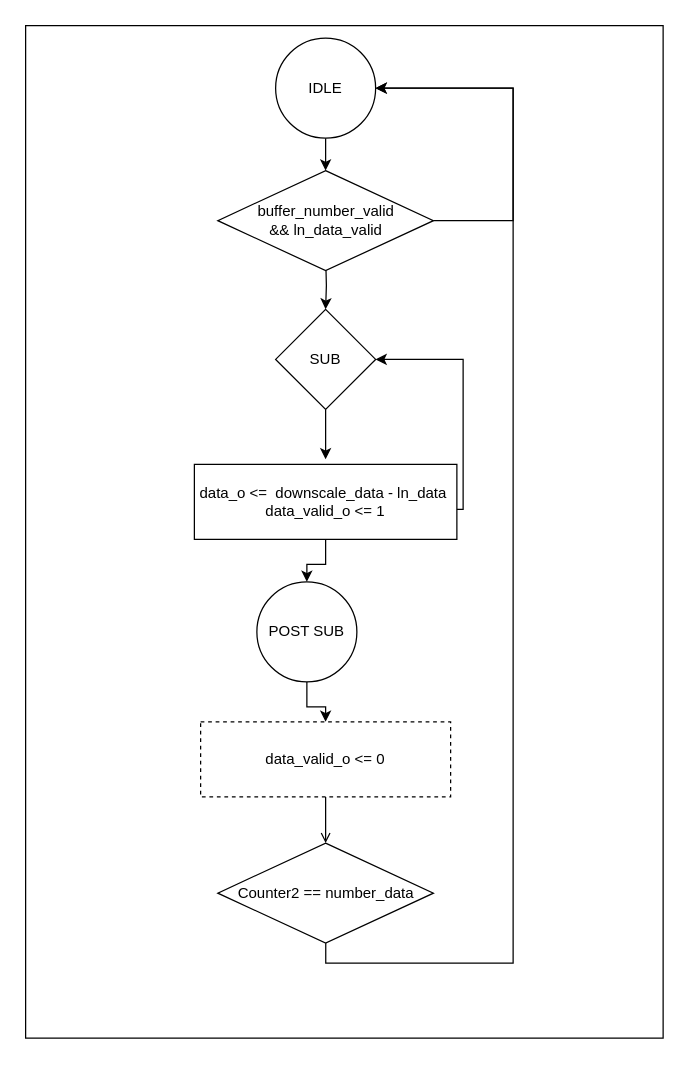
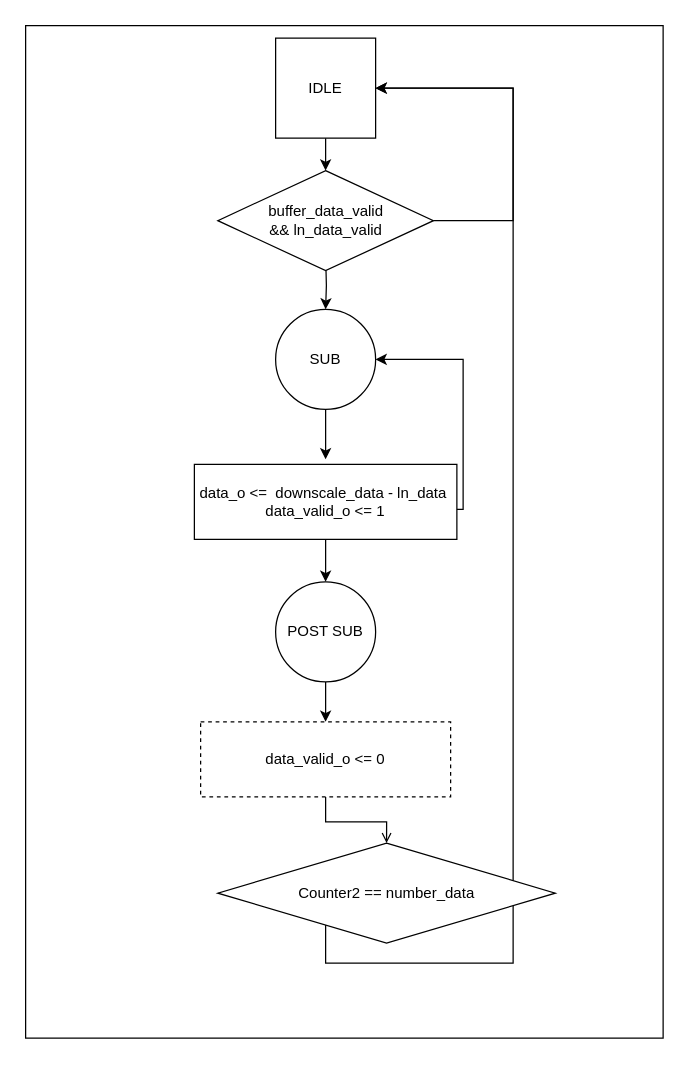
(326, 88) -> (326, 88)
(326, 221) -> (326, 221)
(326, 359) -> (326, 359)
(307, 632) -> (326, 632)
(326, 893) -> (387, 893)
